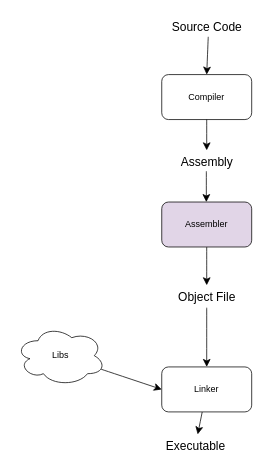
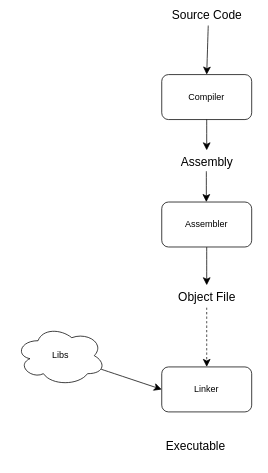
(207, 27) -> (207, 15)
(207, 225) -> (207, 225)
(207, 336) -> (207, 336)
(201, 419) -> none
